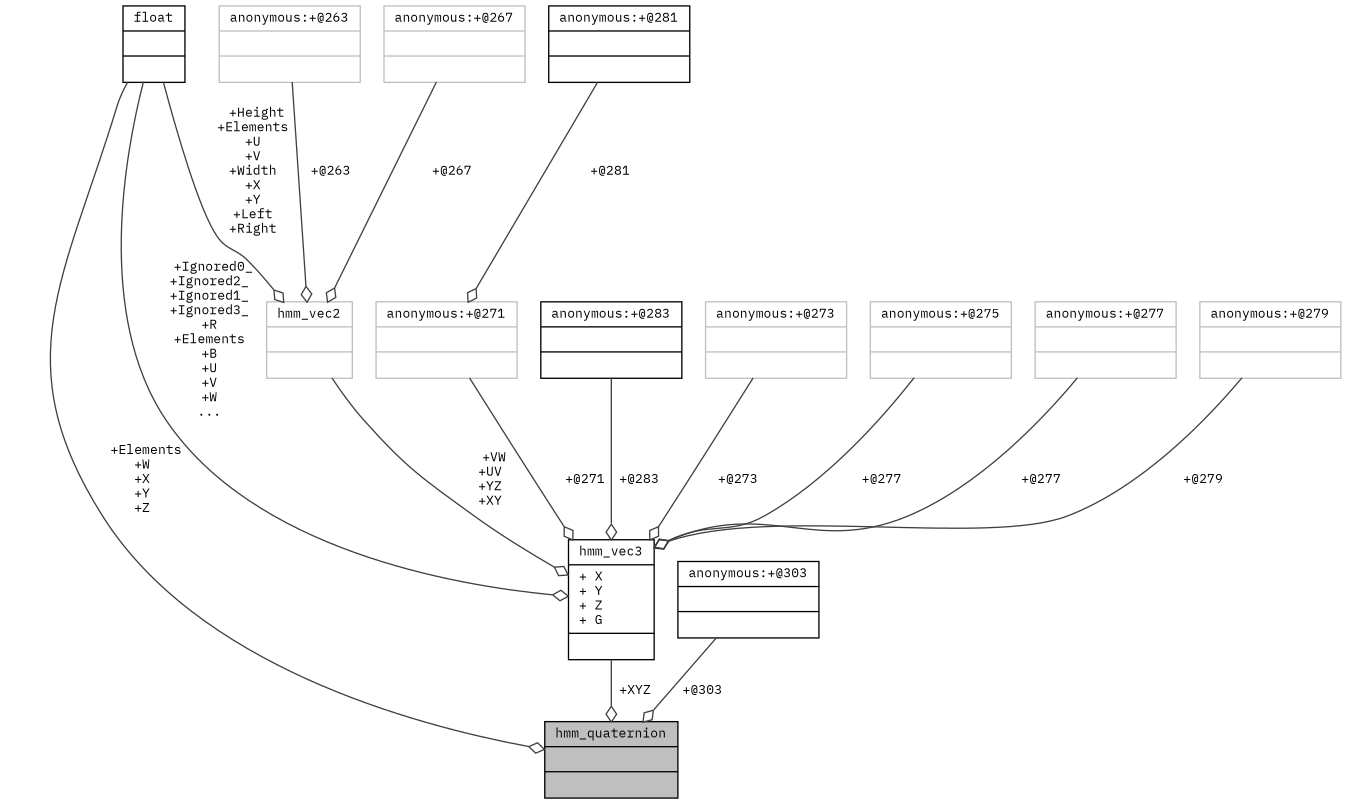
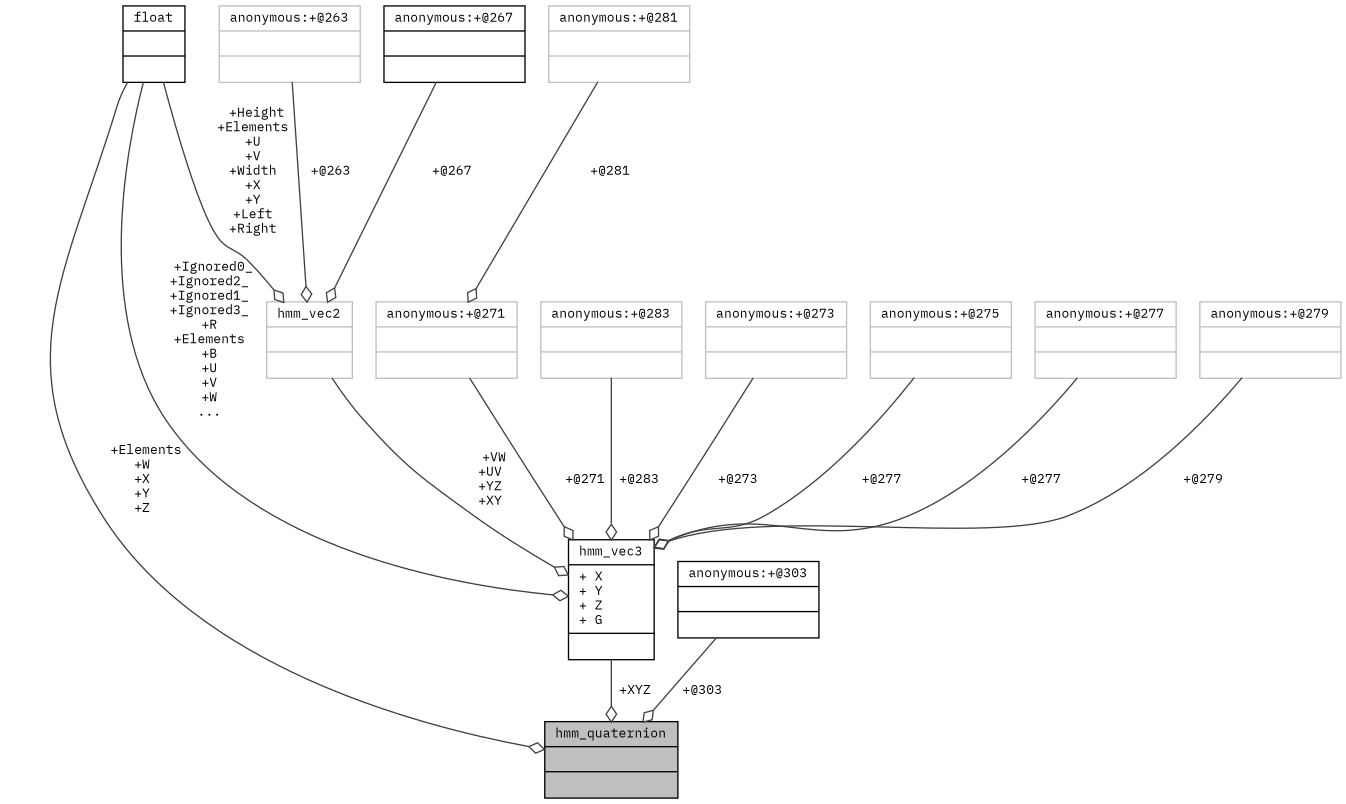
(454, 44) -> (454, 44)
(619, 44) -> (619, 44)
(611, 340) -> (611, 340)
